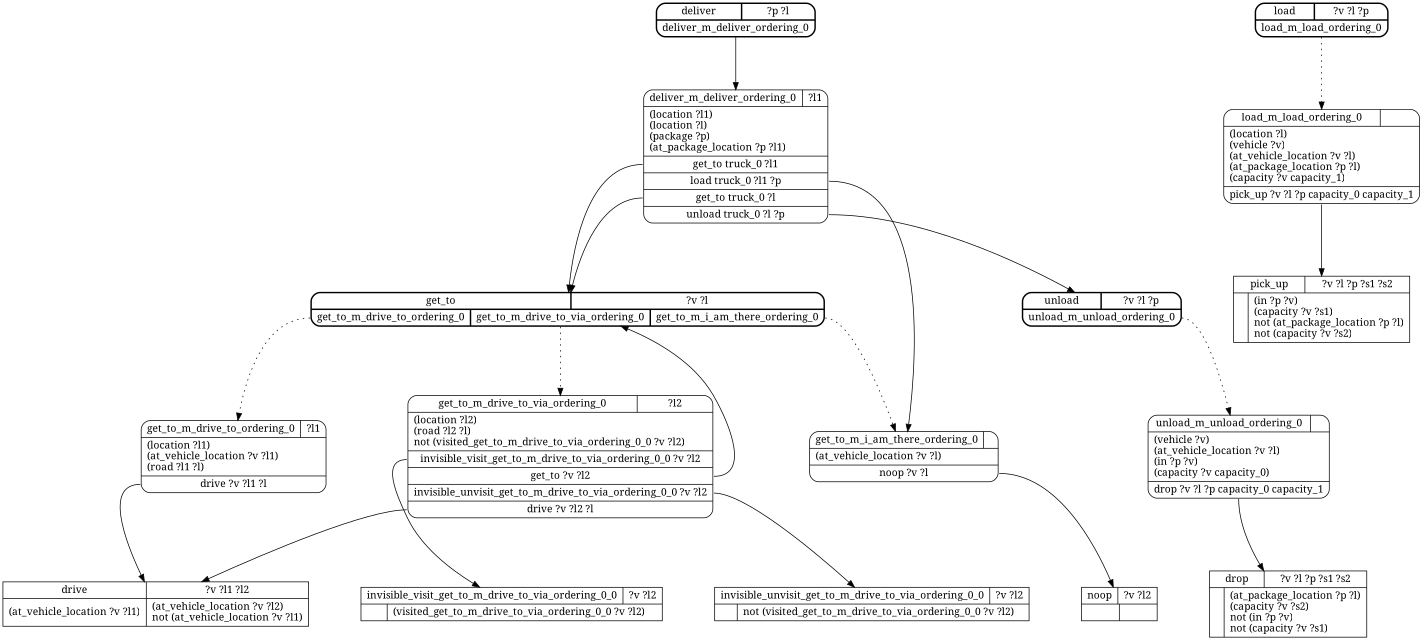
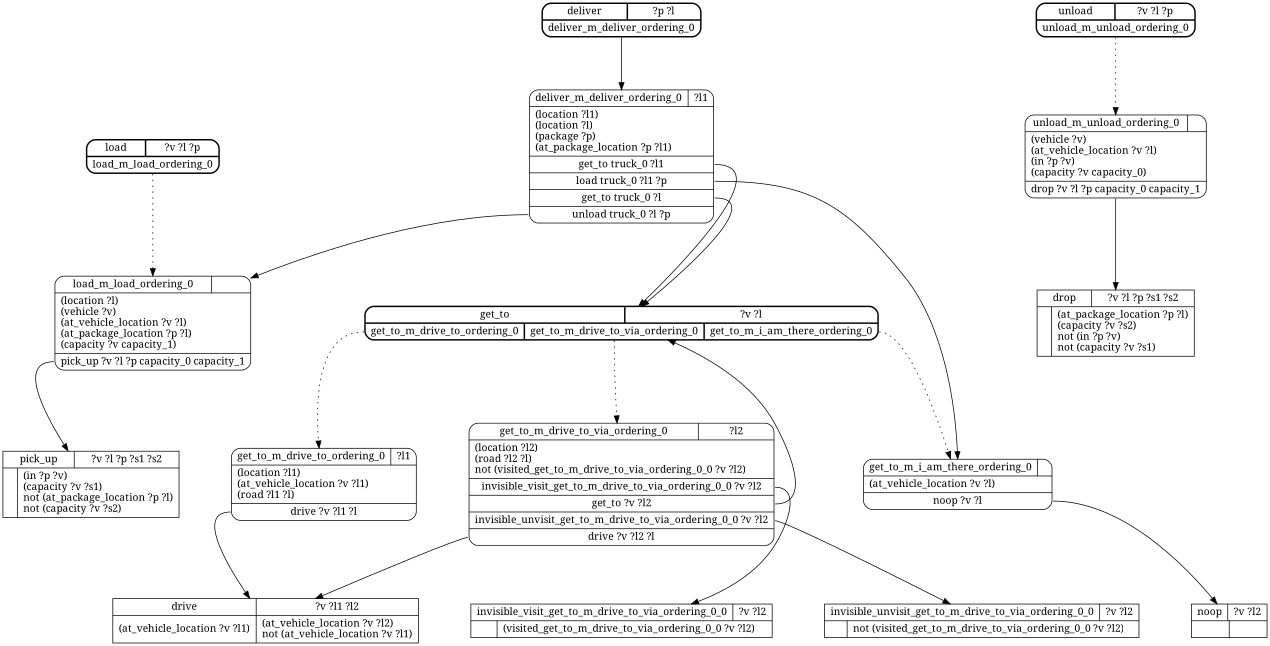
(953, 238) -> (390, 233)
